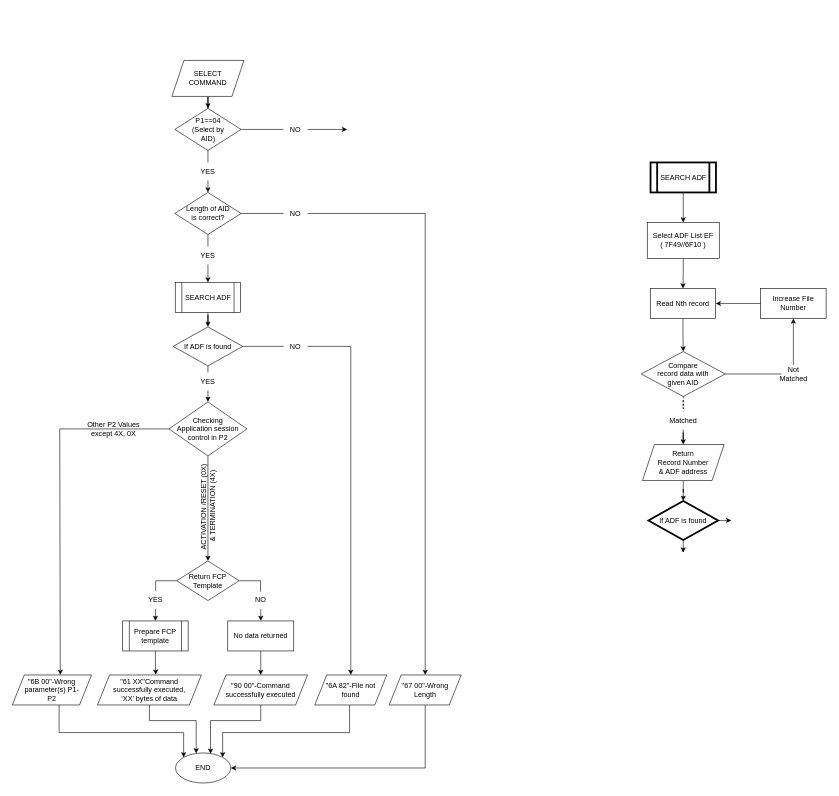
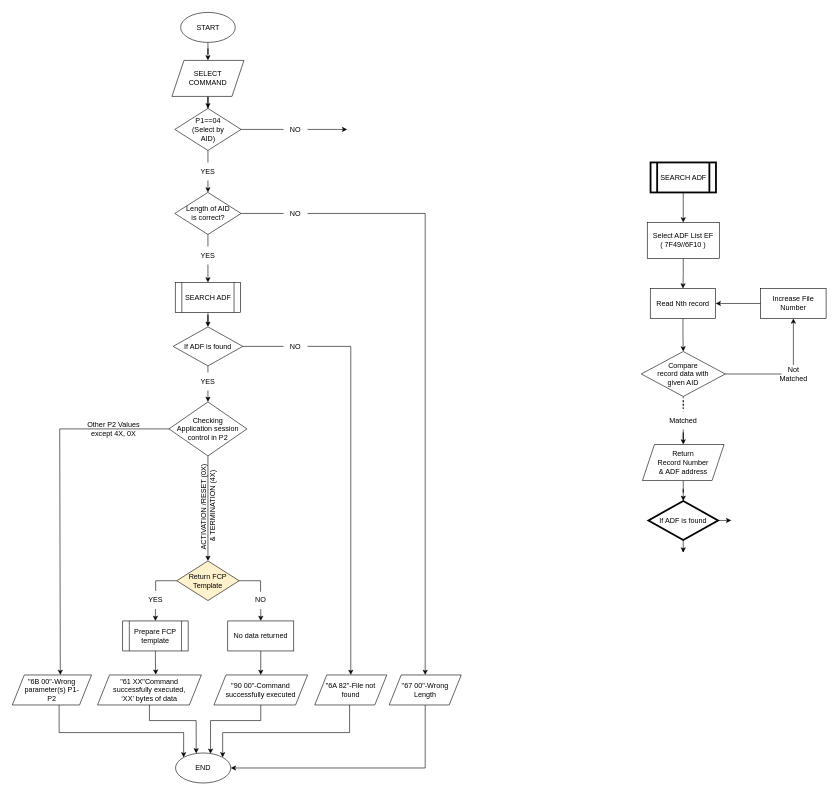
none -> (208, 27)
none -> (208, 53)
(208, 581) -> (208, 581)
